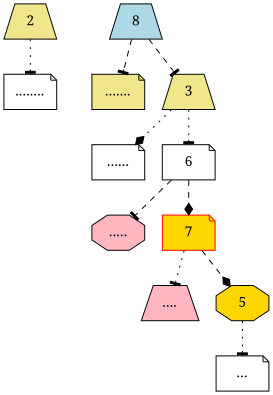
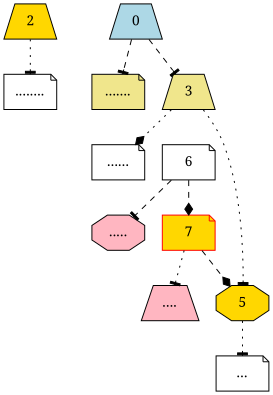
(30, 22) -> (30, 22)
(136, 22) -> (136, 22)
(189, 125) -> (236, 192)
